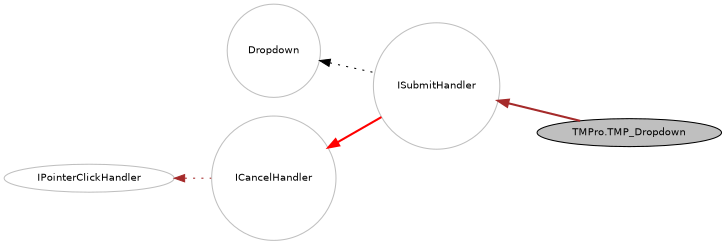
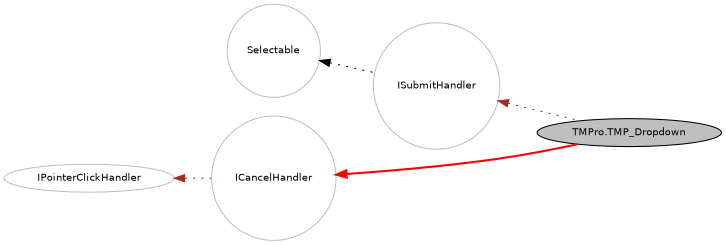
(274, 51) -> (274, 51)
(544, 112) -> (544, 112)
(360, 130) -> (463, 163)
